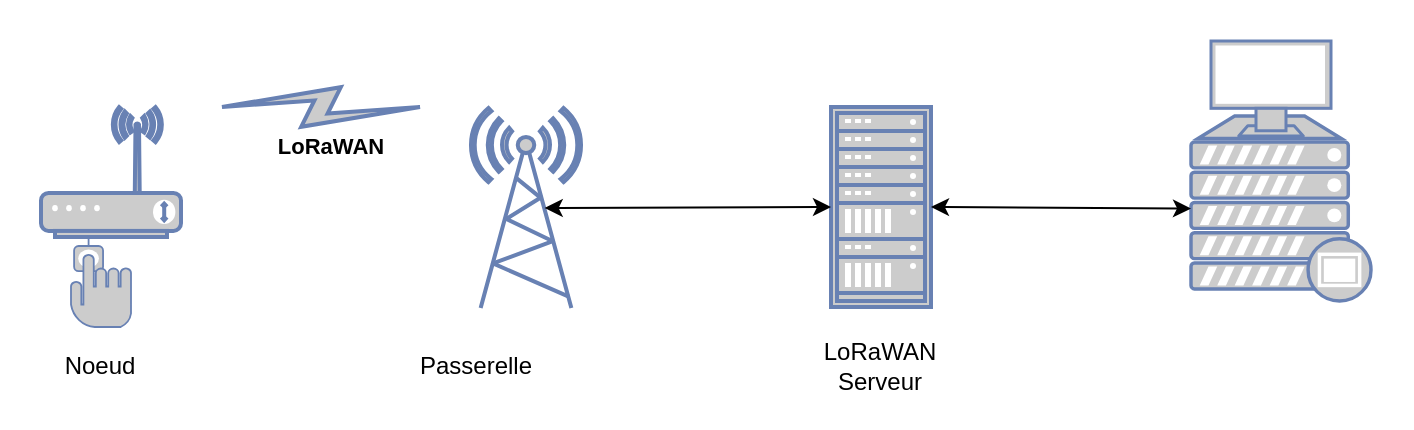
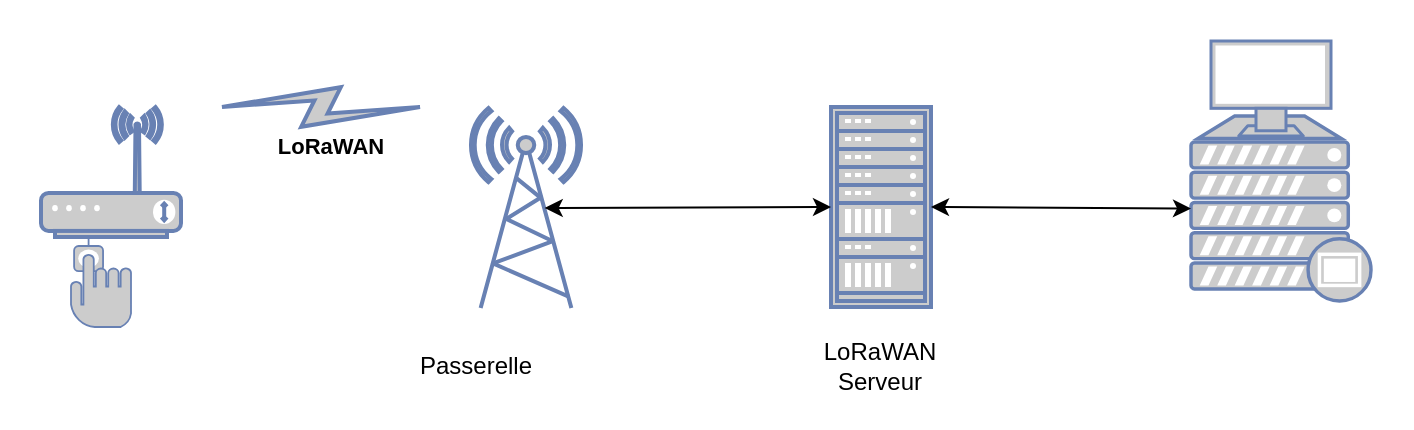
(101, 367) -> none
